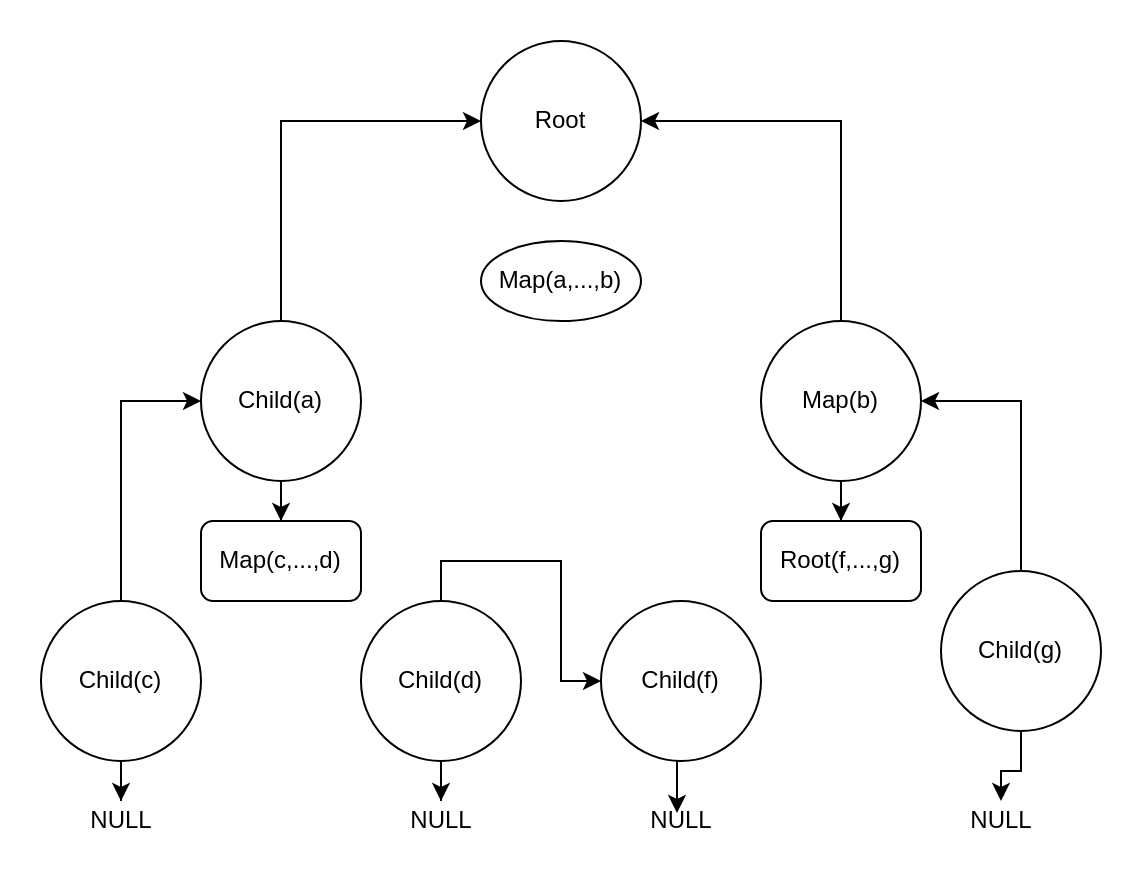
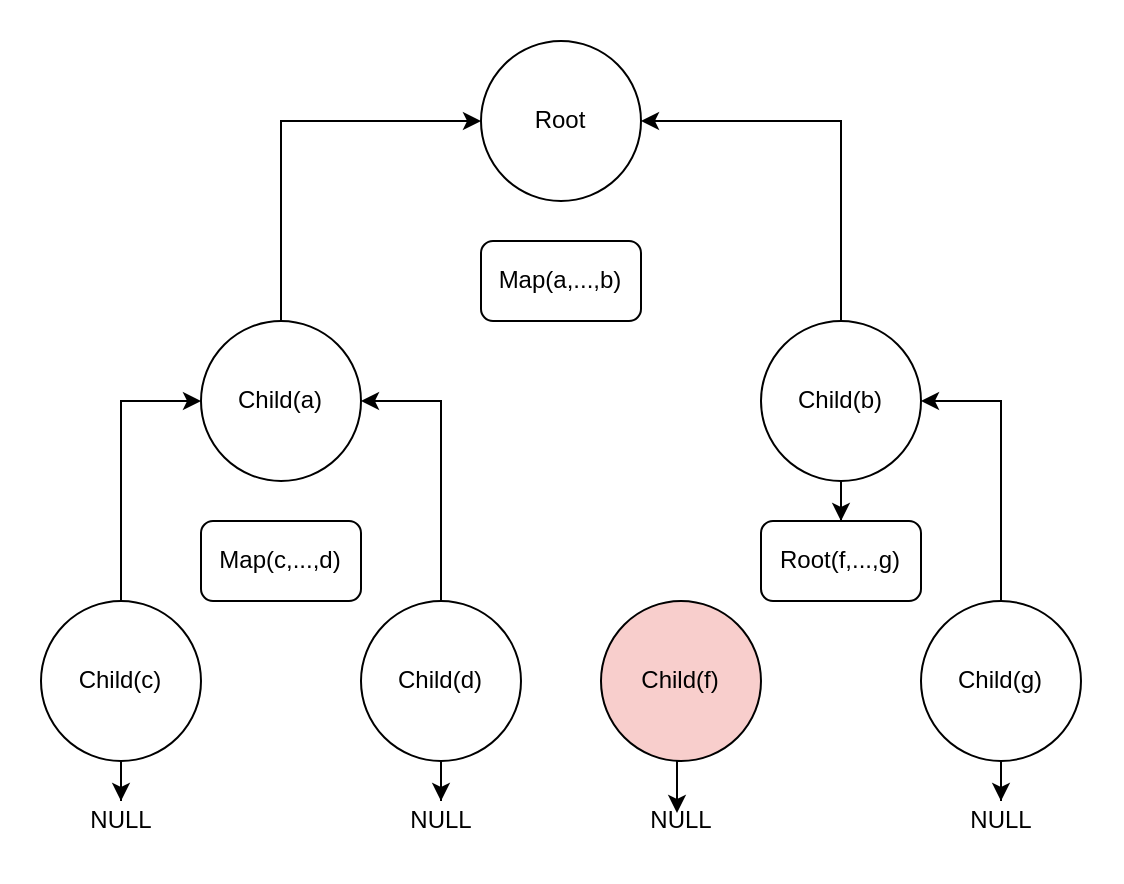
(561, 281) -> (561, 281)
(841, 401) -> (841, 401)
(281, 508) -> none
(561, 573) -> (441, 449)
(1021, 651) -> (1001, 681)
(681, 681) -> (681, 681)
